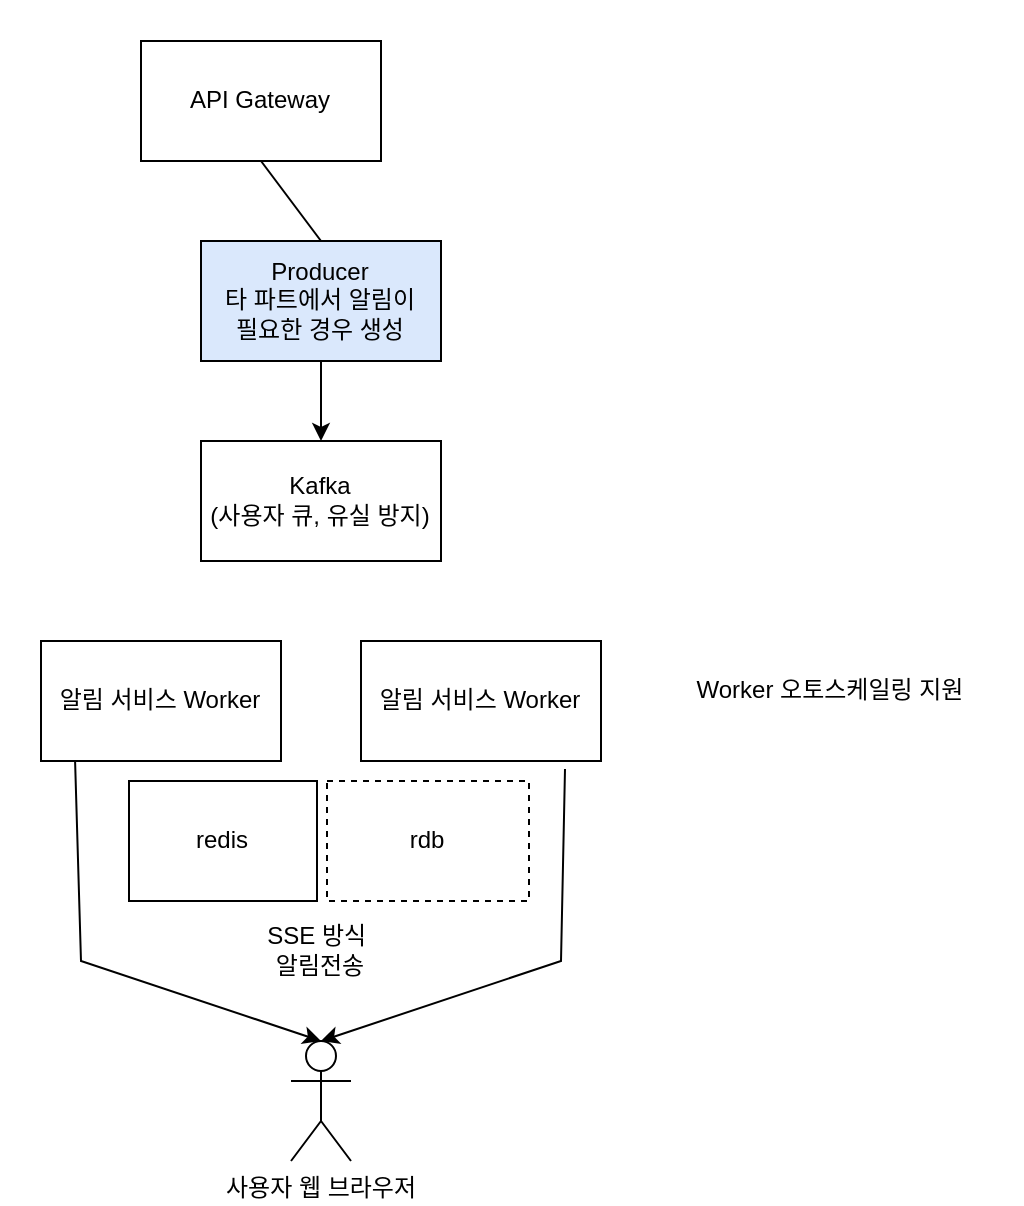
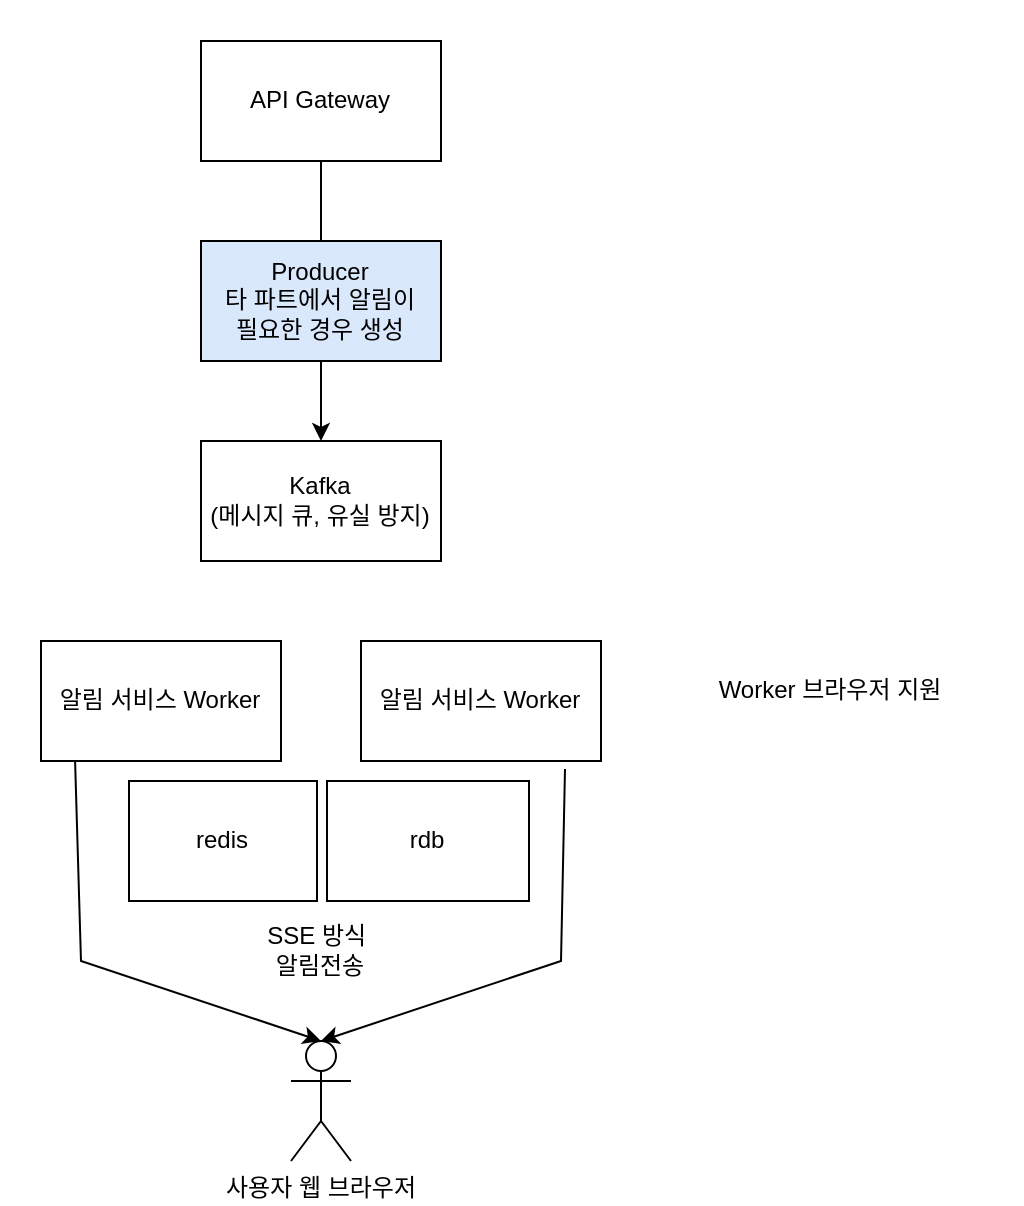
(261, 101) -> (321, 101)
(321, 501) -> (321, 501)
(831, 691) -> (831, 691)
(428, 841) -> (428, 841)
